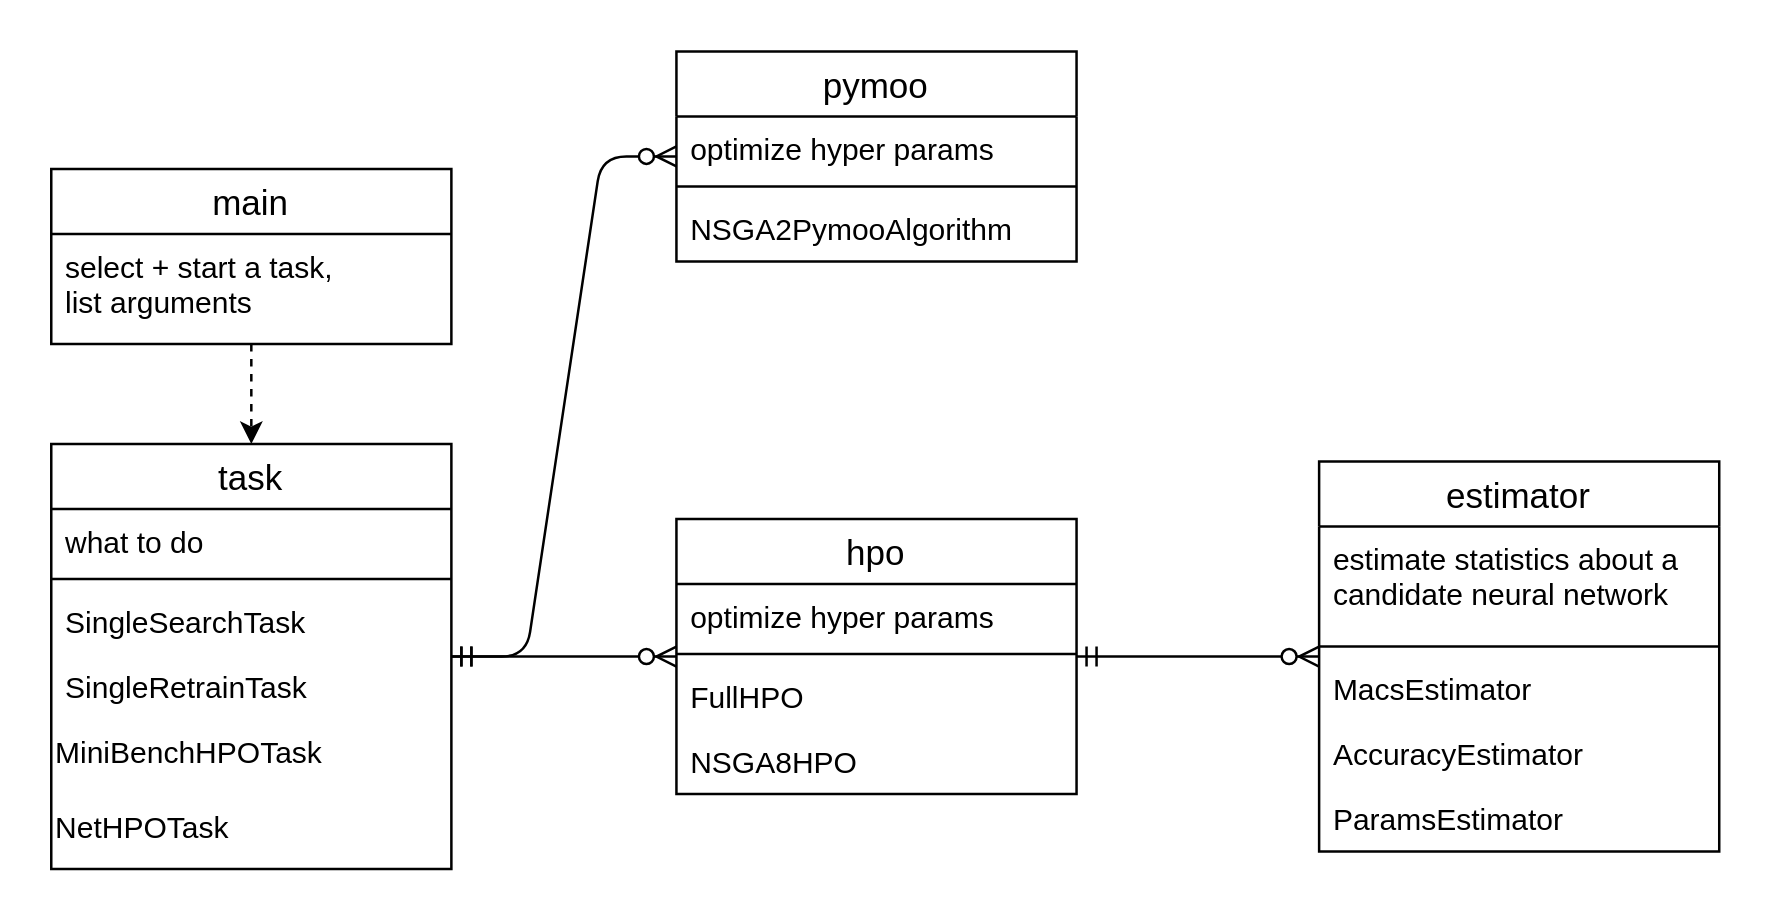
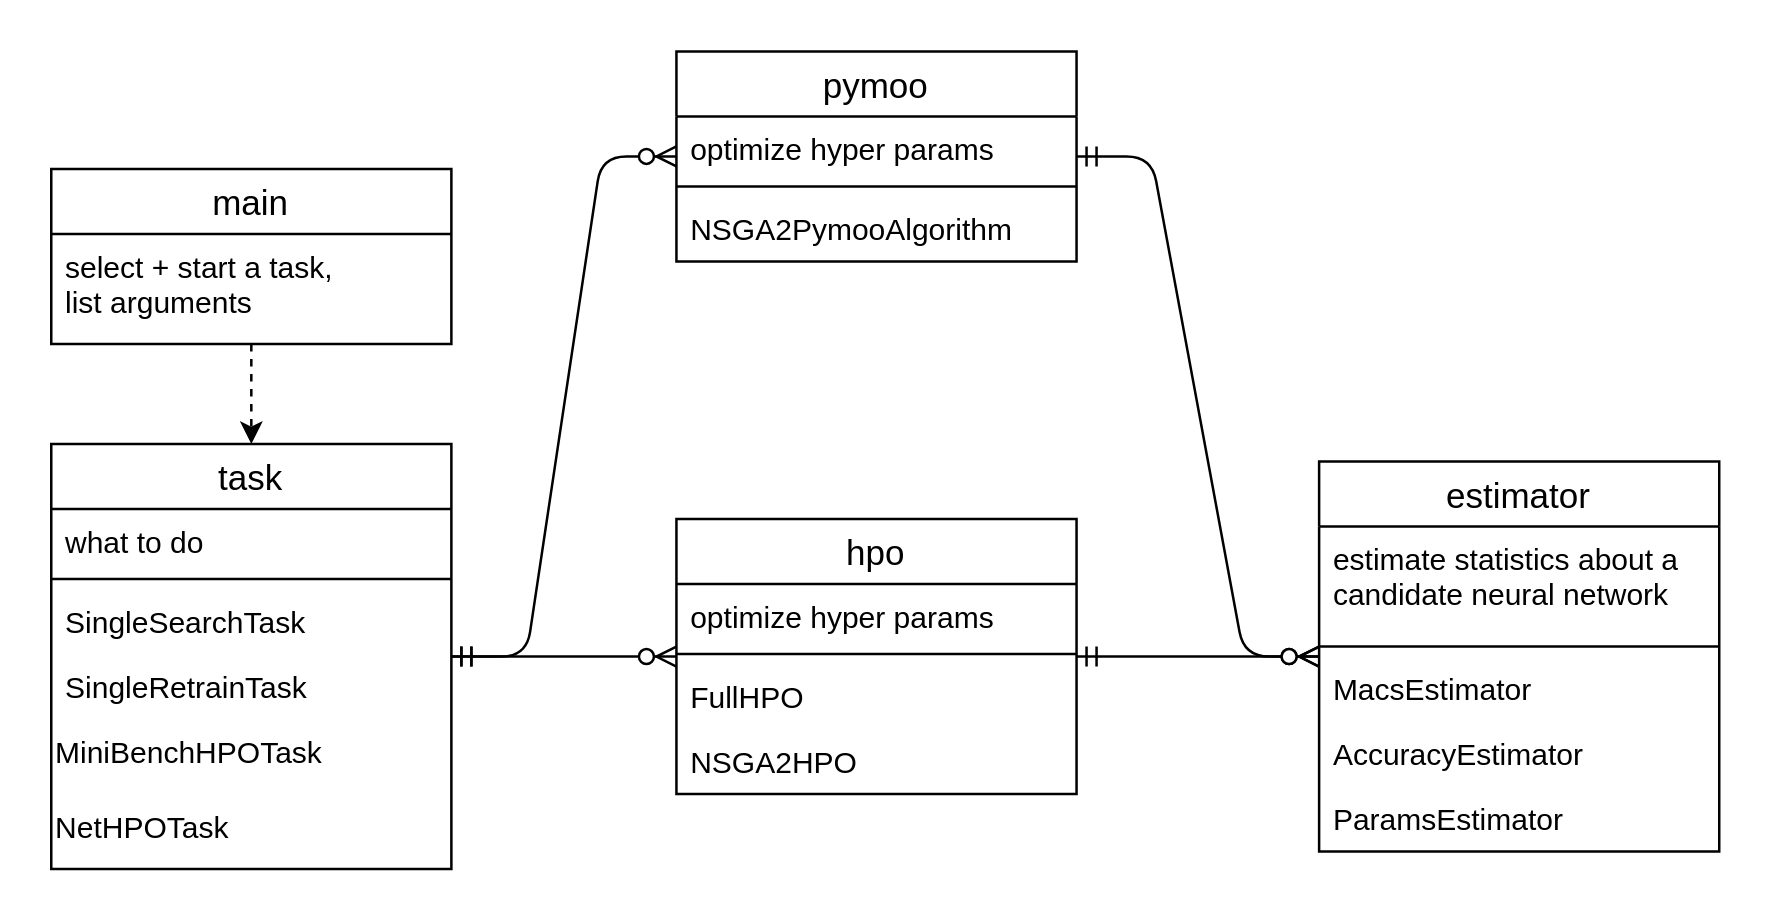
none -> (1192, 376)
(757, 763) -> (757, 763)
